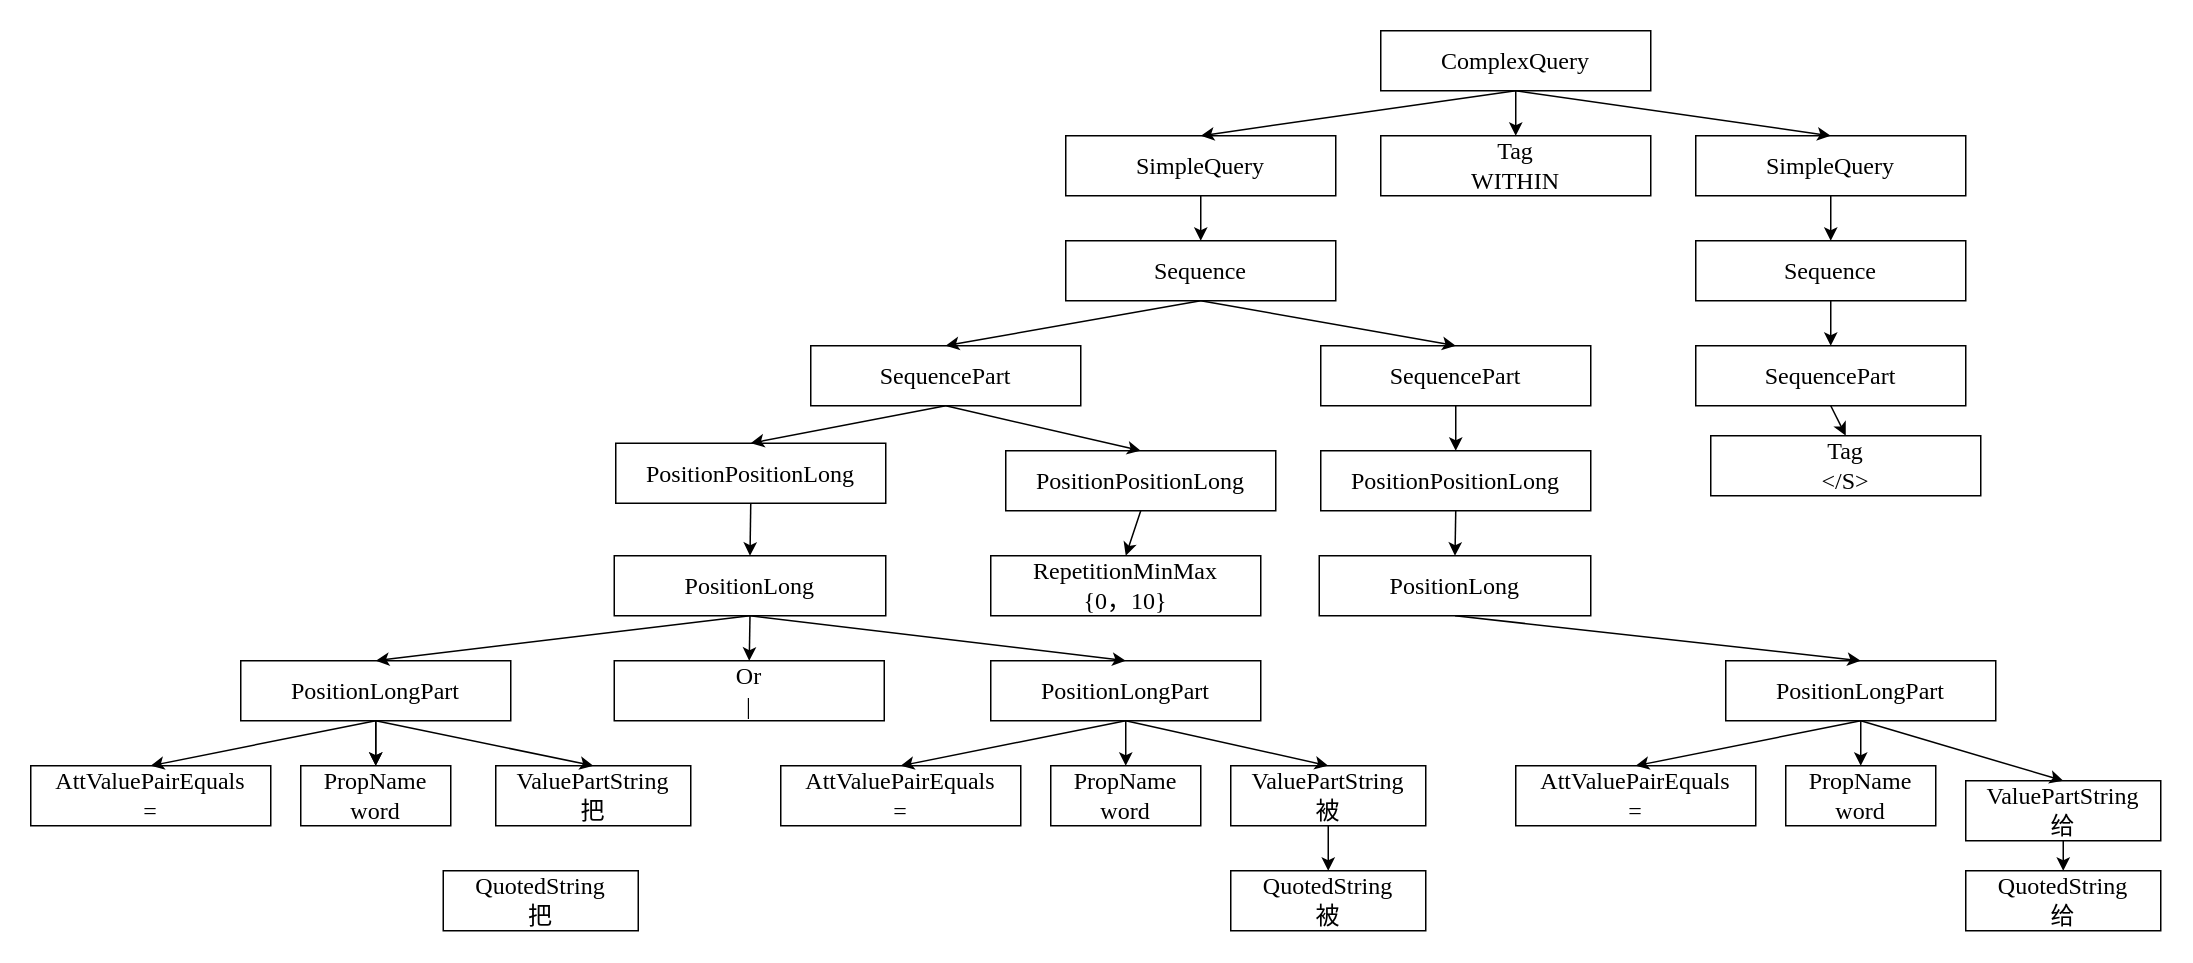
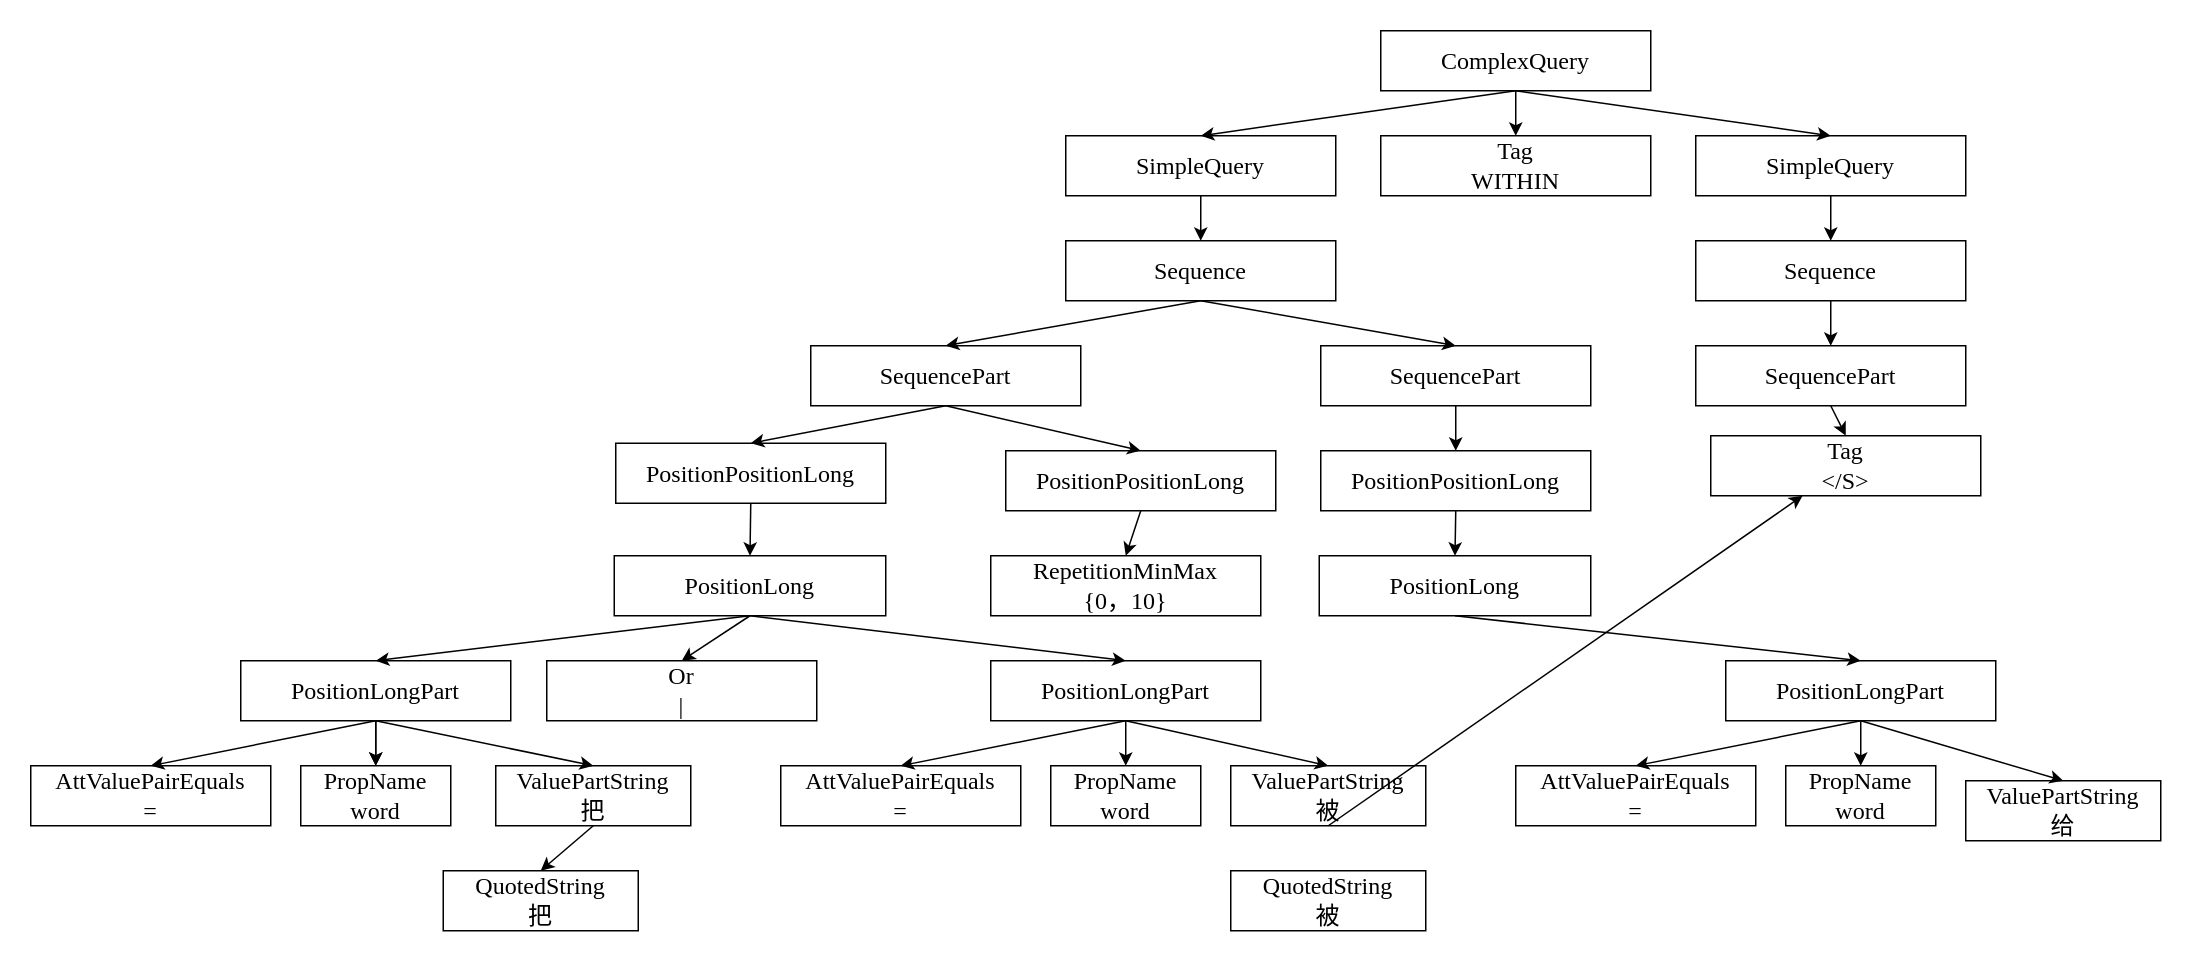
(749, 691) -> (682, 691)
(1328, 843) -> (1562, 663)
none -> (571, 845)
(2063, 851) -> none
(2063, 901) -> none
